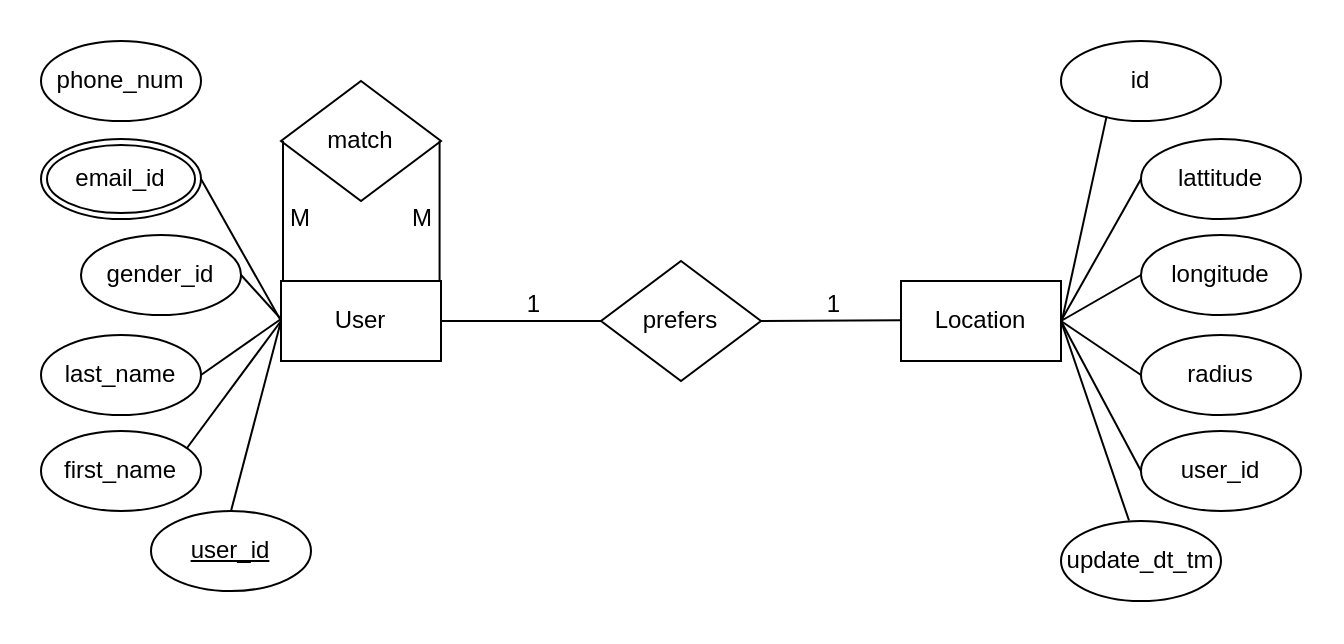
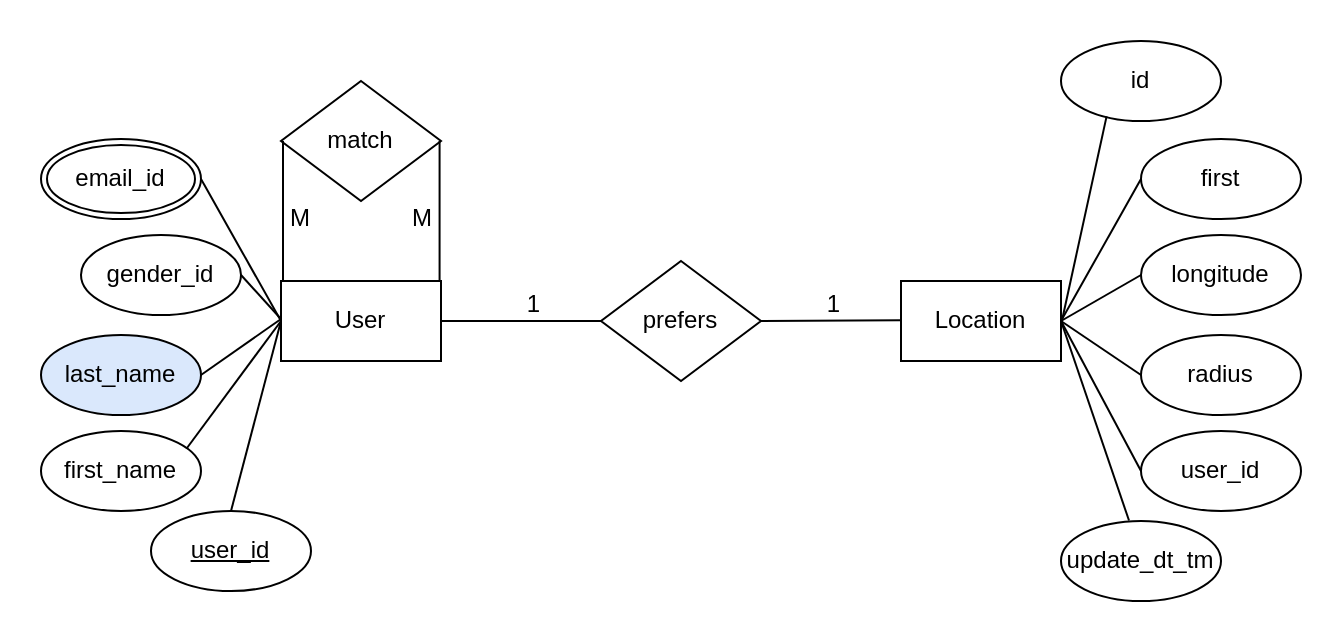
(121, 81) -> none
(1221, 179) -> (1221, 179)
(121, 375) -> (121, 375)
